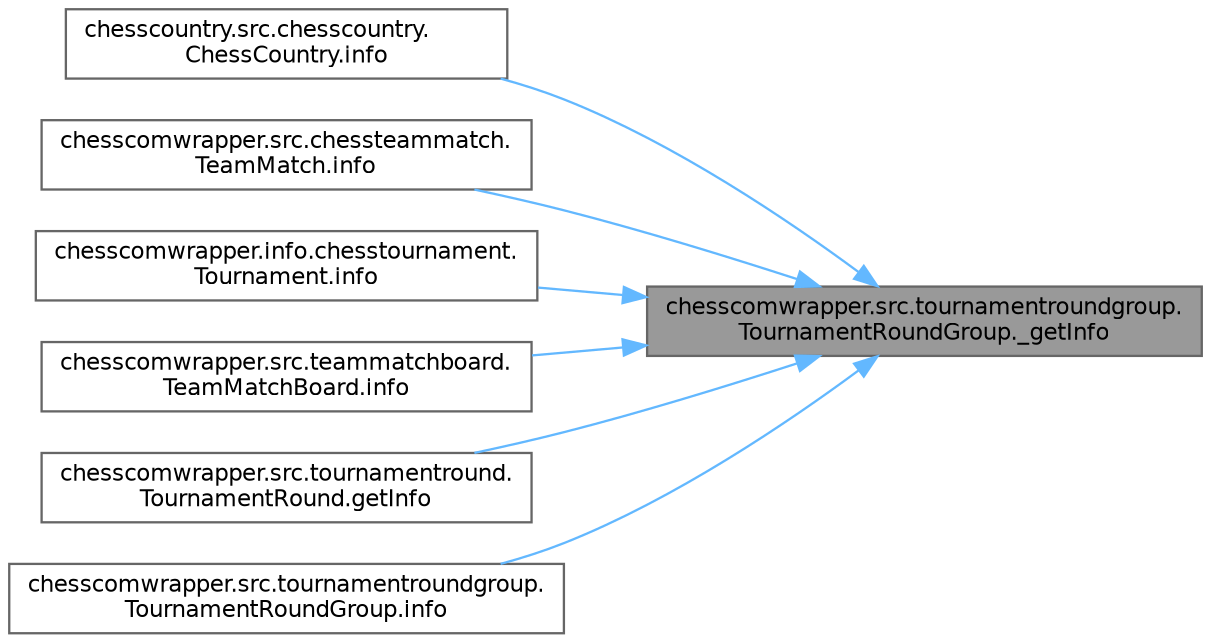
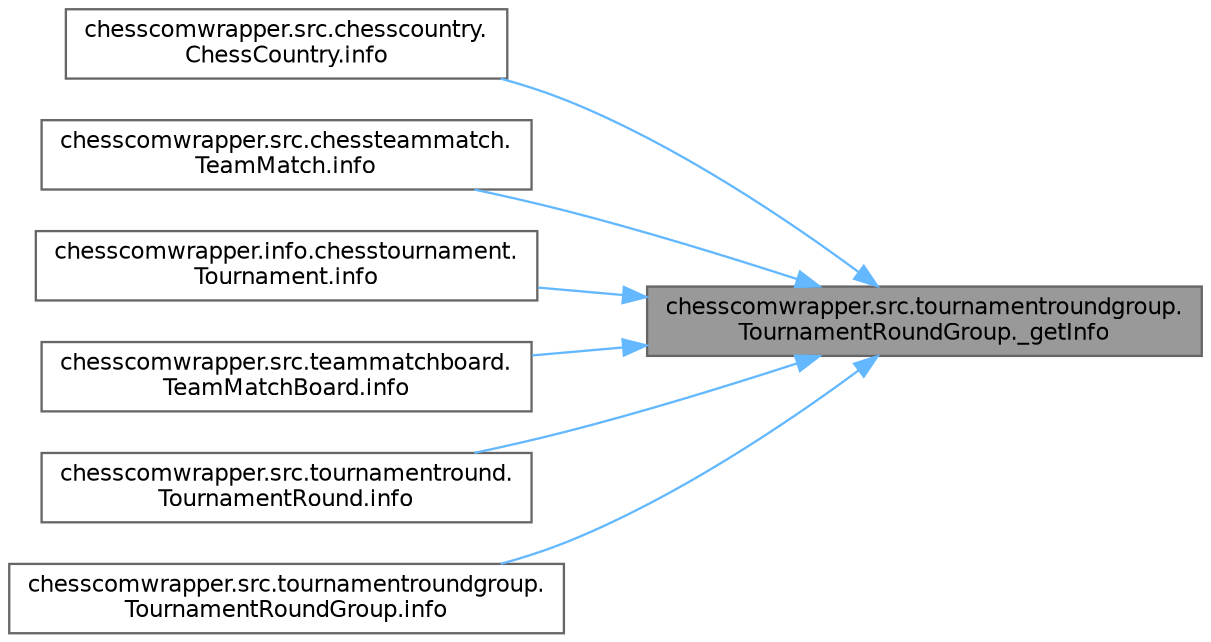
(287, 44) -> (287, 44)
(287, 488) -> (287, 488)
